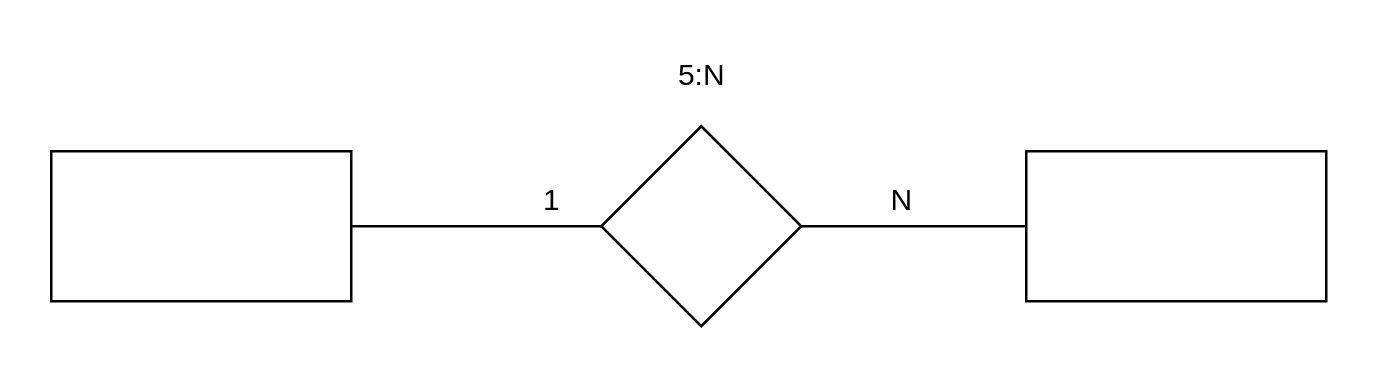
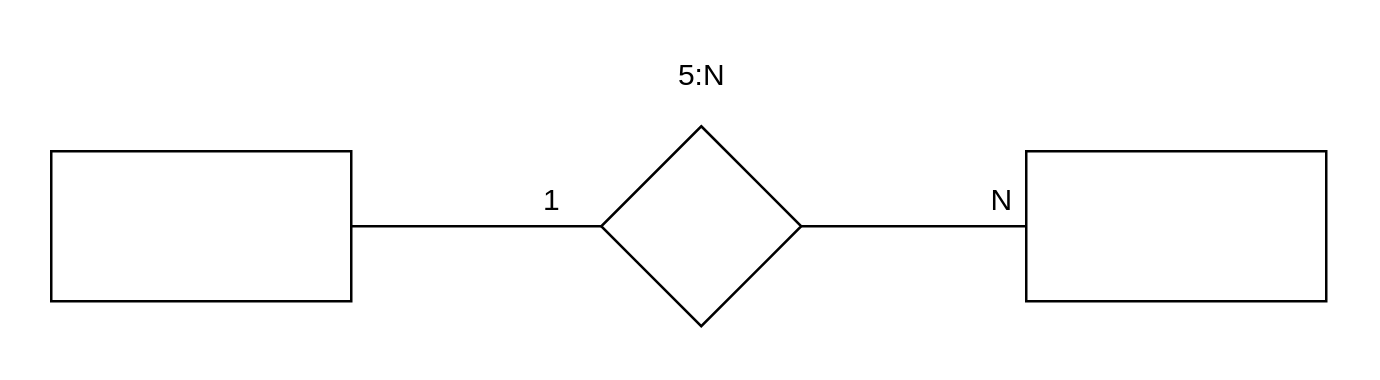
(901, 201) -> (1001, 201)
